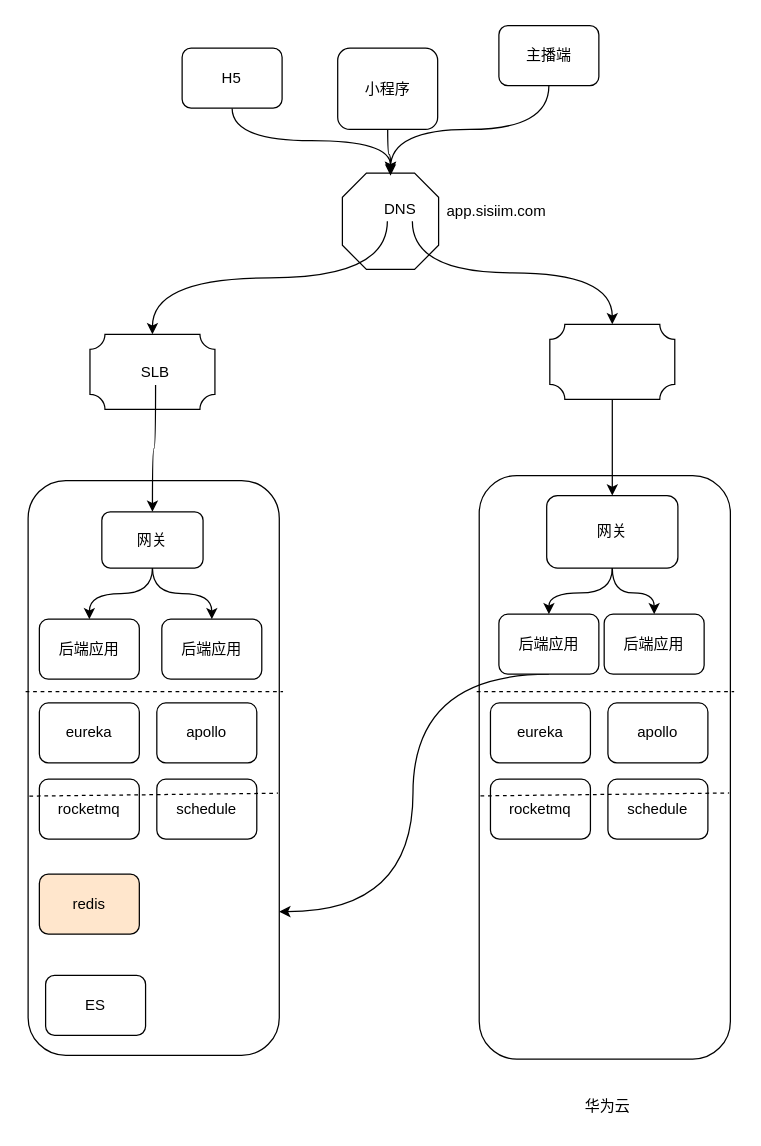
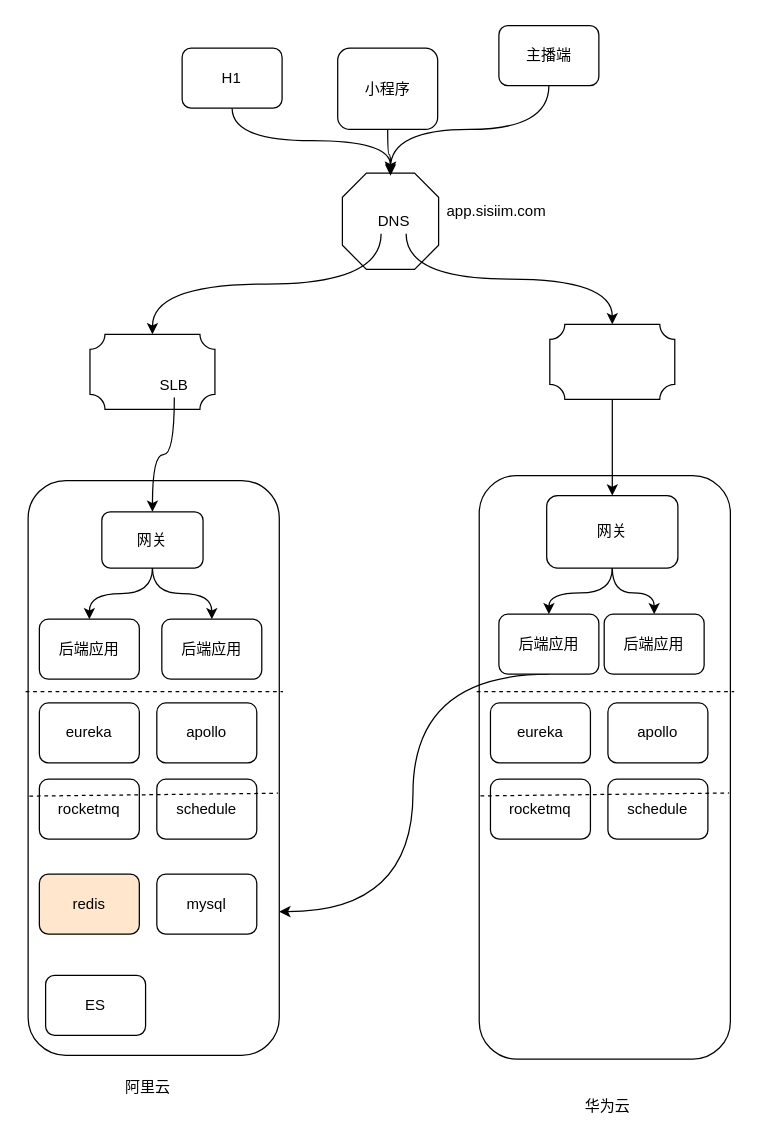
(232, 78) -> (232, 78)
(400, 209) -> (394, 221)
(156, 373) -> (174, 385)
none -> (207, 904)
none -> (148, 1088)
